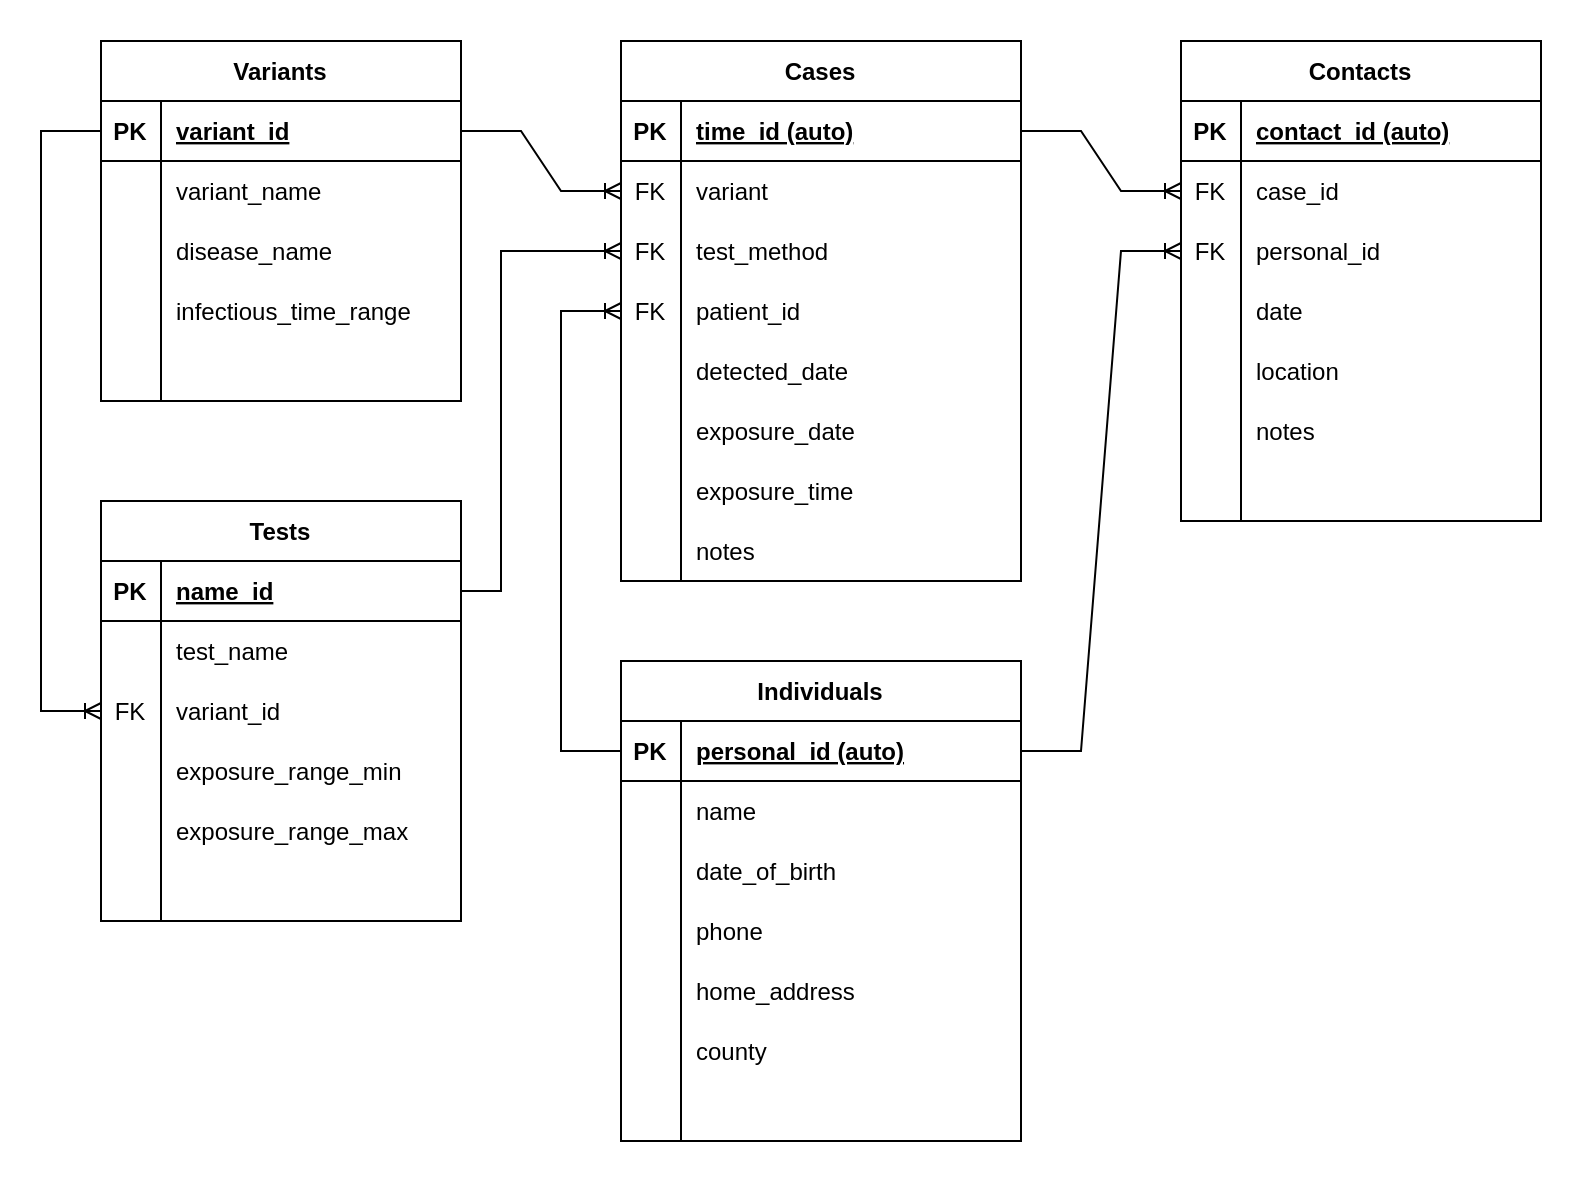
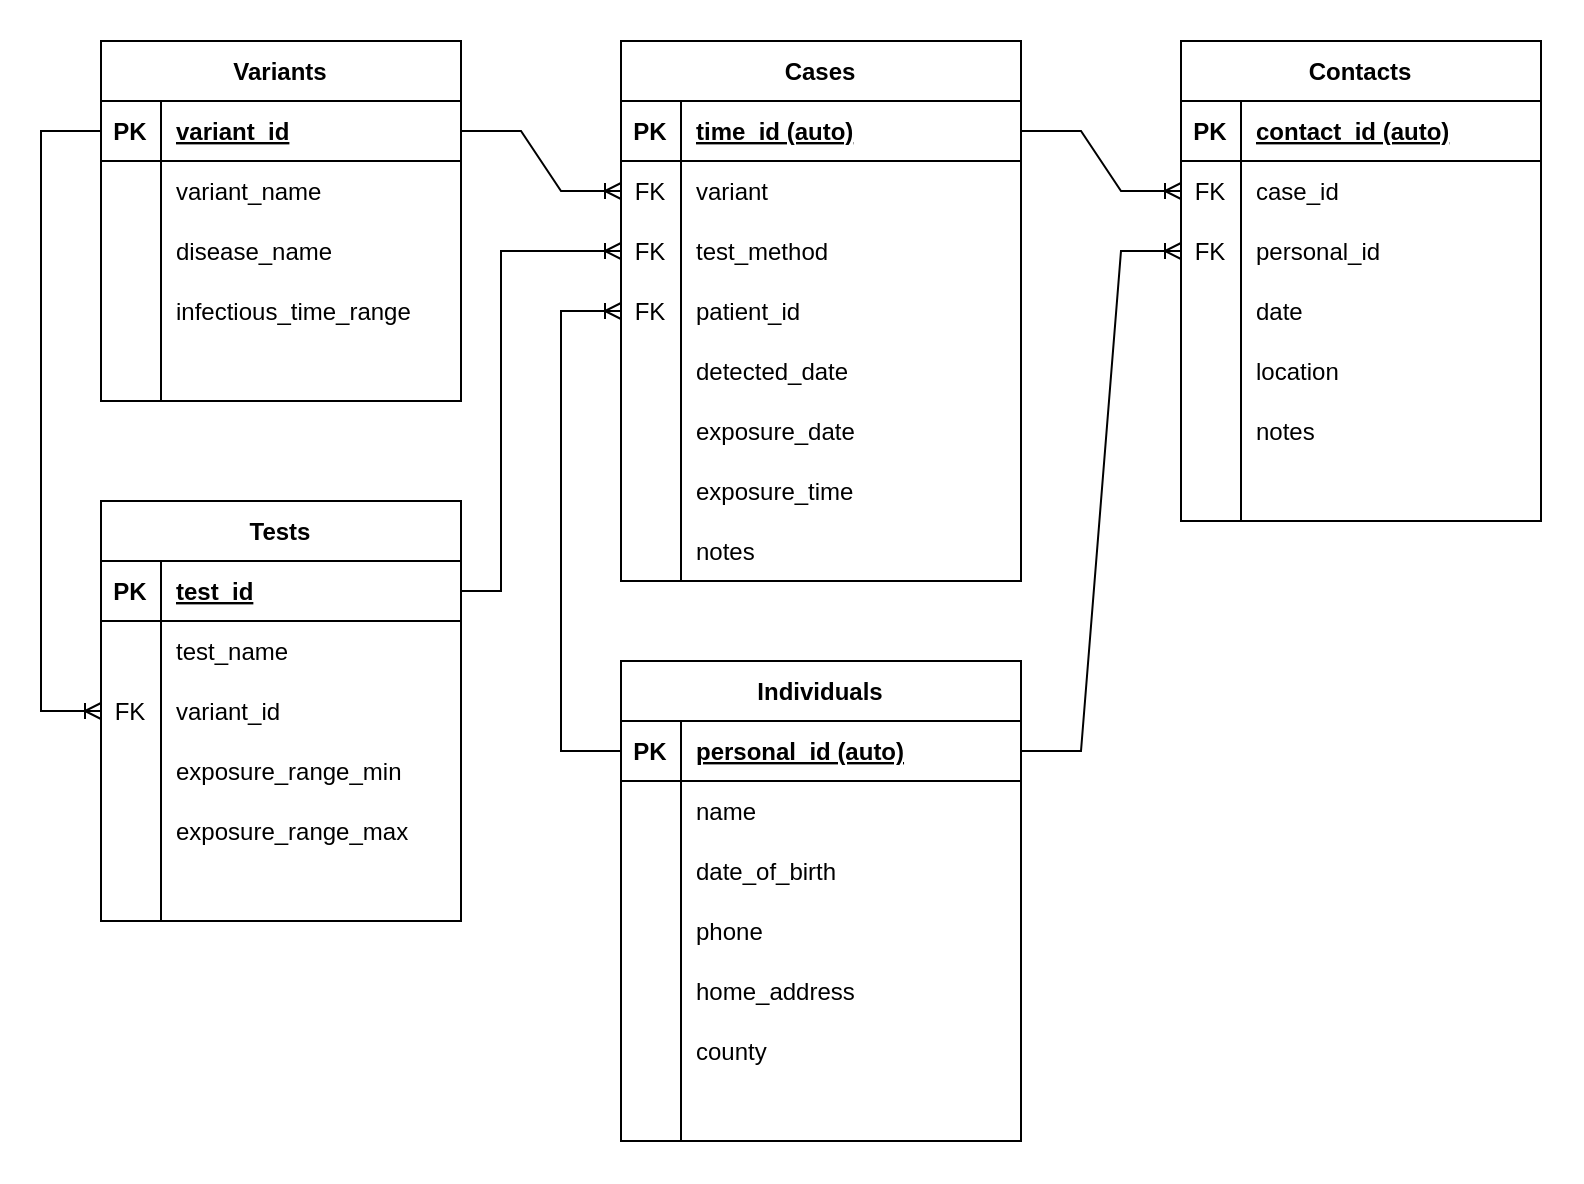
(220, 592) -> (220, 592)
